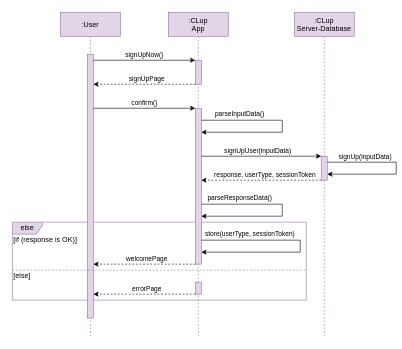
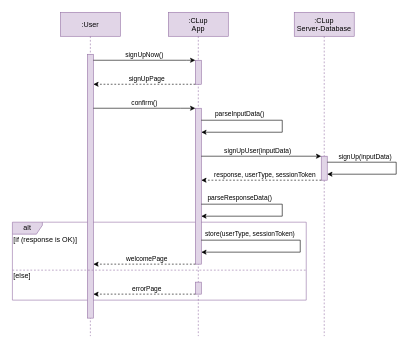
(27, 228) -> (27, 228)
